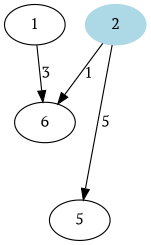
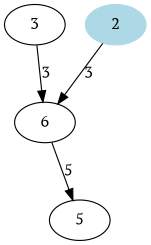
(35, 25) -> (35, 25)
(89, 74) -> (89, 74)
(99, 117) -> (60, 166)
